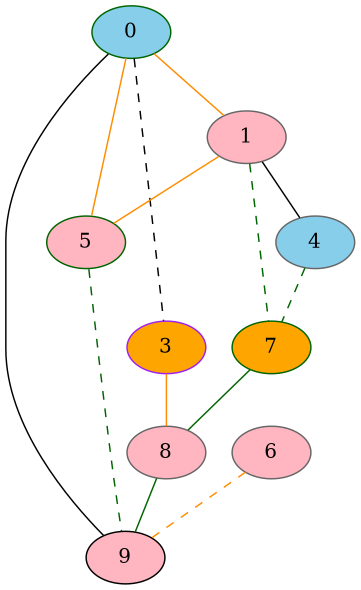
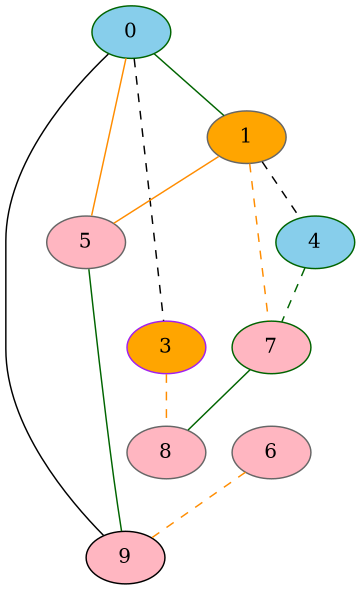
(189, 85) -> (189, 85)
(247, 137) -> (247, 137)
(281, 190) -> (281, 190)
(86, 242) -> (86, 242)
(259, 242) -> (259, 242)
(315, 242) -> (315, 242)
(272, 347) -> (272, 347)
(104, 400) -> (104, 400)
(166, 400) -> (166, 400)
(146, 505) -> none
